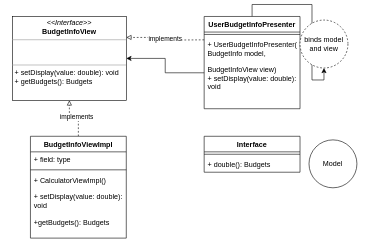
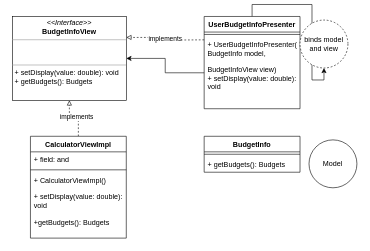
(78, 145) -> (78, 145)
(252, 145) -> (252, 145)
(55, 160) -> (53, 160)
(242, 165) -> (251, 165)
